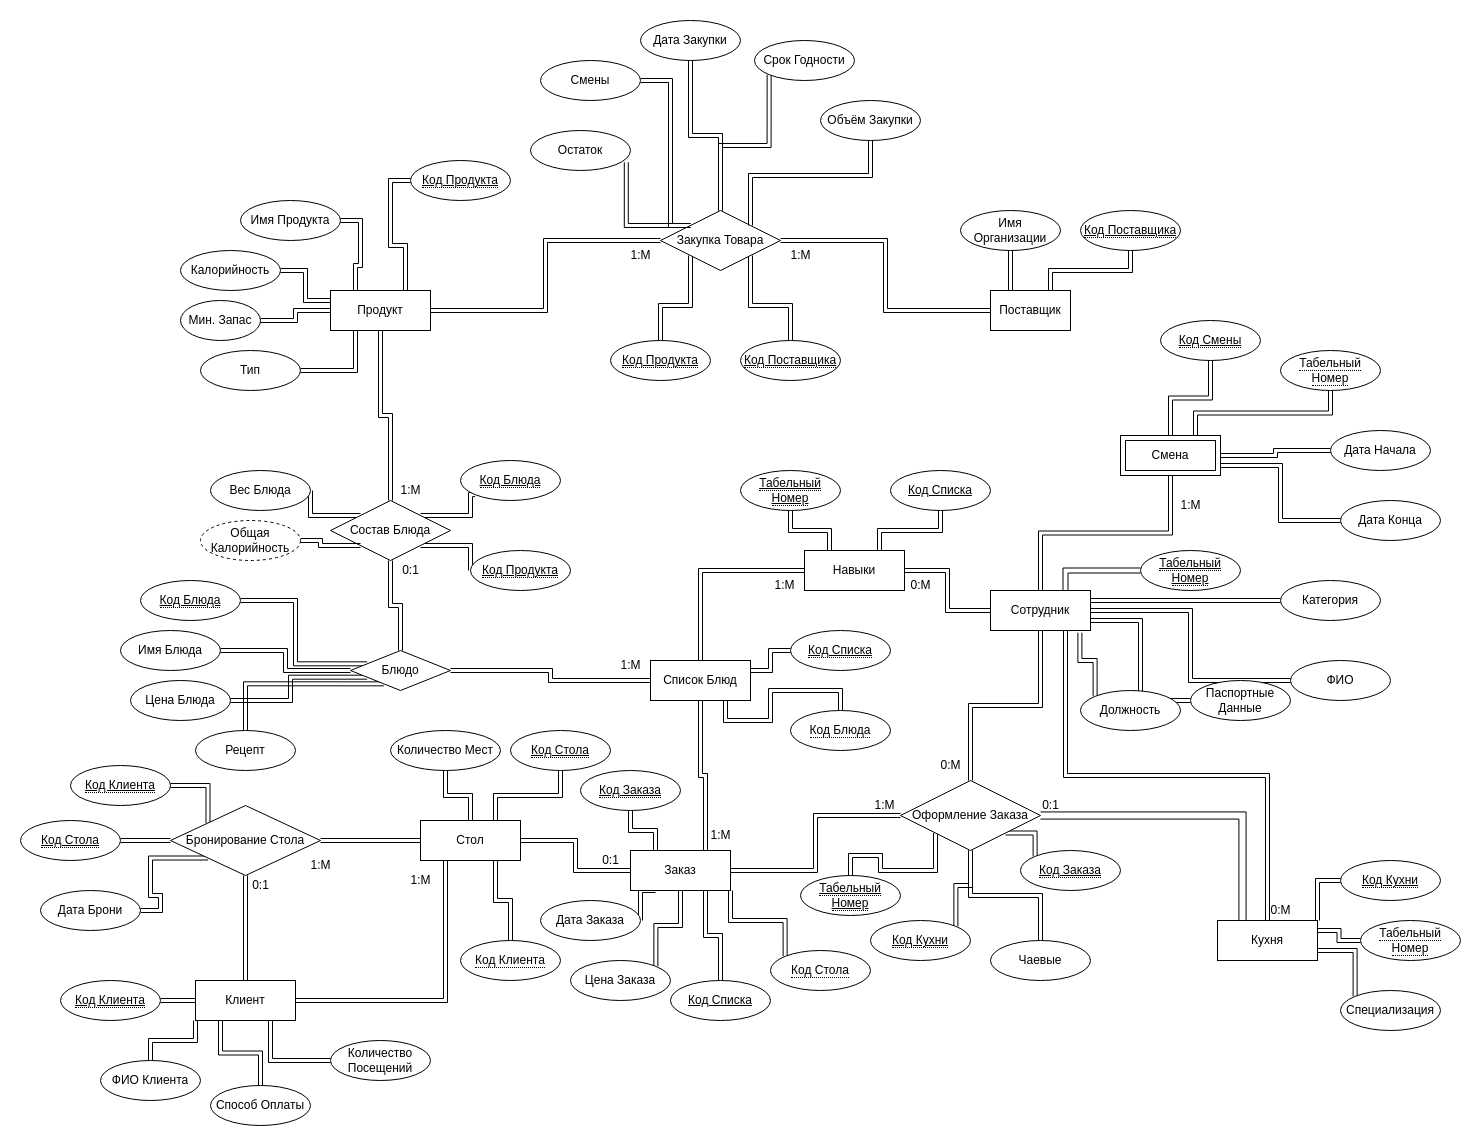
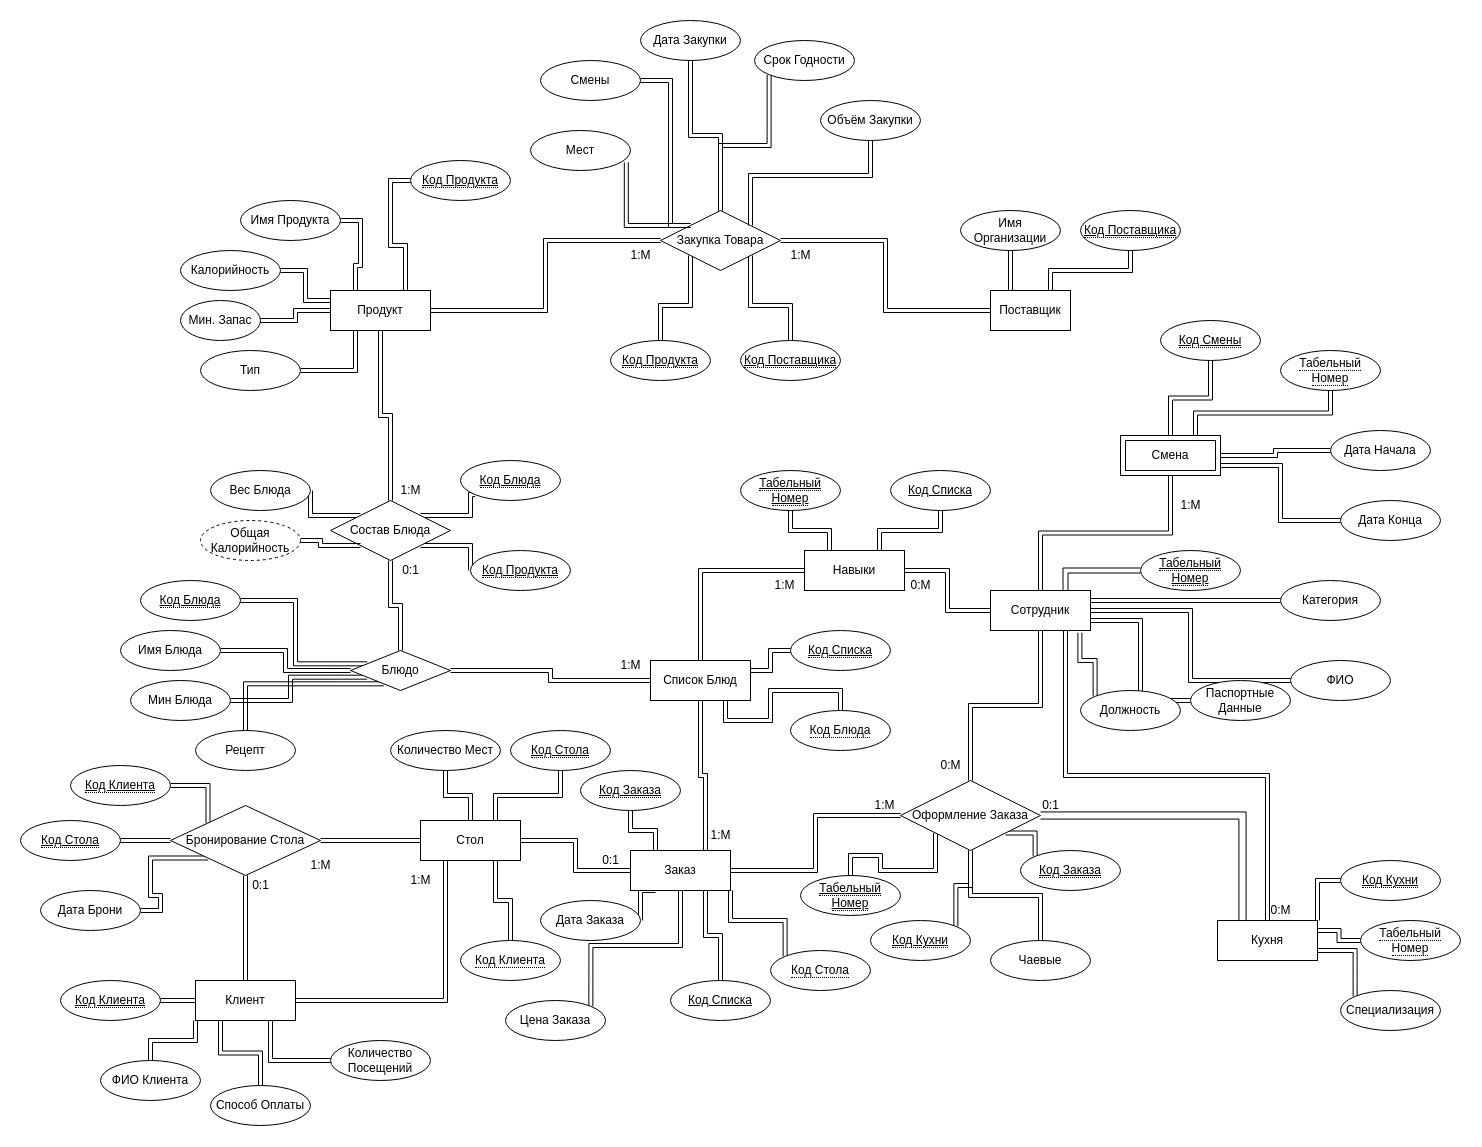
(581, 151) -> (581, 151)
(181, 701) -> (181, 701)
(621, 981) -> (556, 1021)
